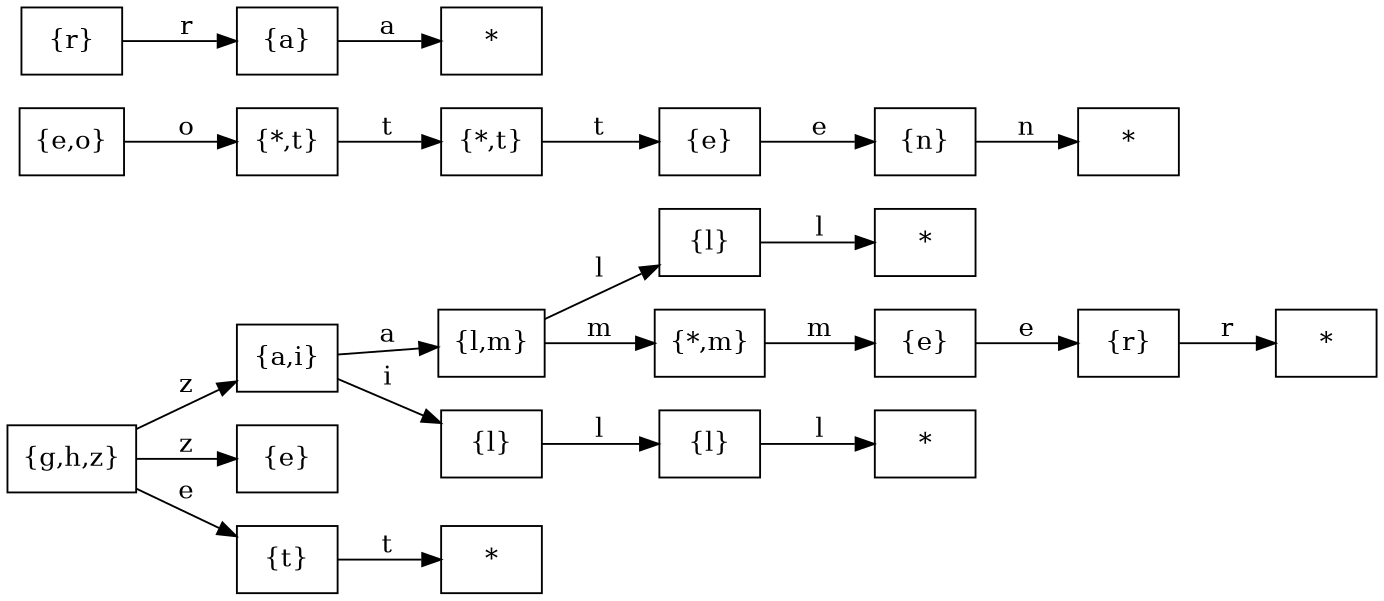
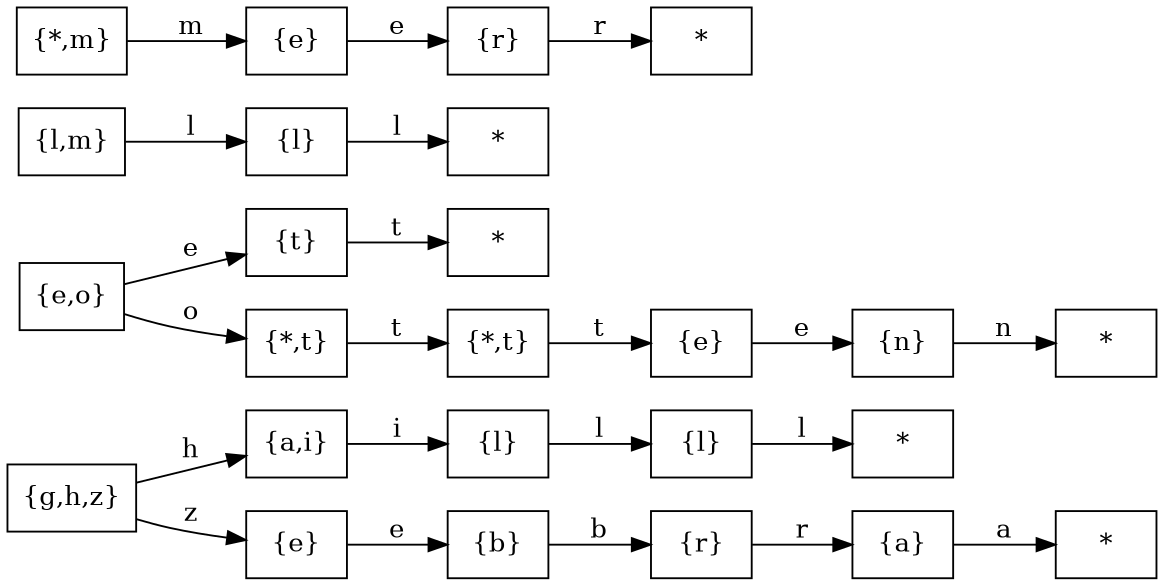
(590, 343) -> none
(378, 351) -> none
(187, 385) -> (191, 450)
(178, 508) -> (176, 272)
none -> (498, 545)
